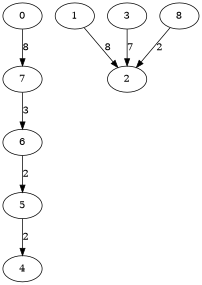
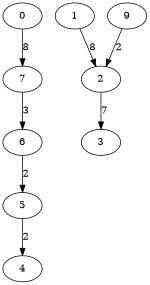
(179, 16) -> (127, 16)
(127, 44) -> (101, 107)
